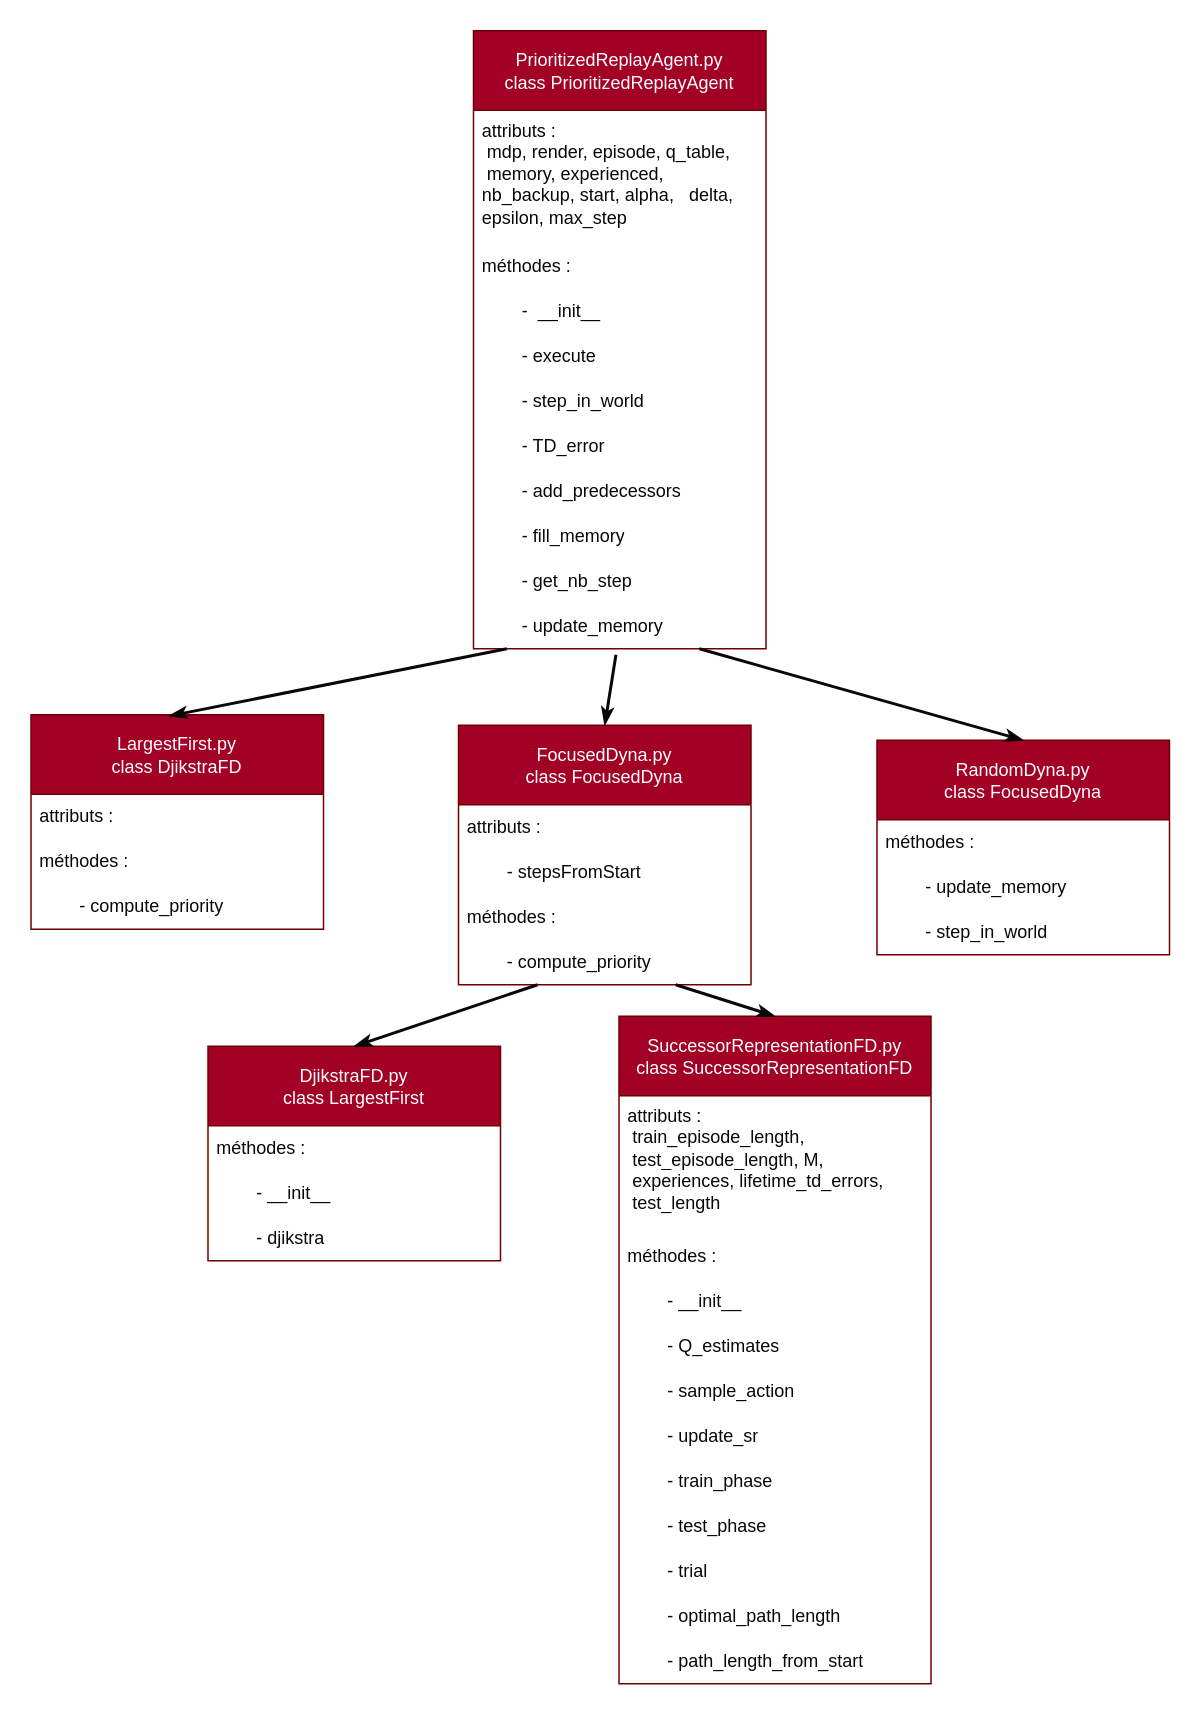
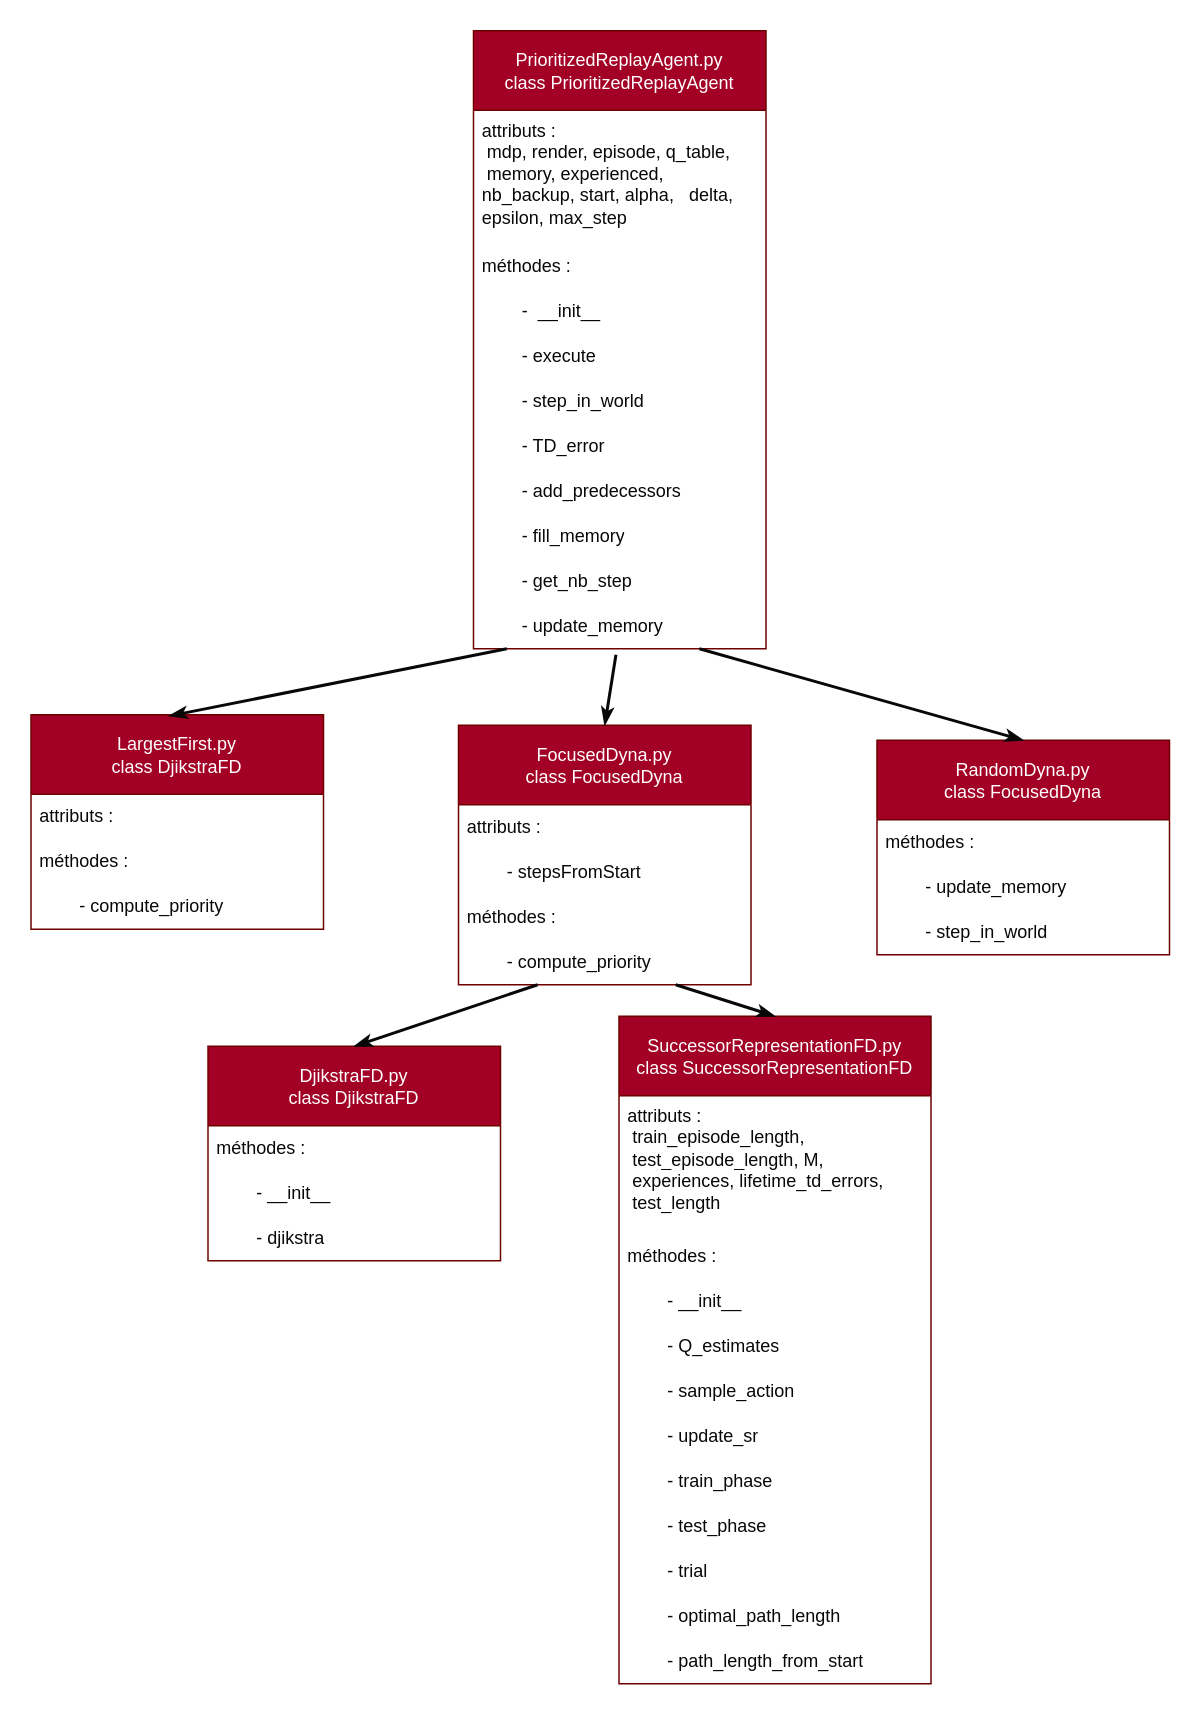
(354, 1087) -> (354, 1087)
